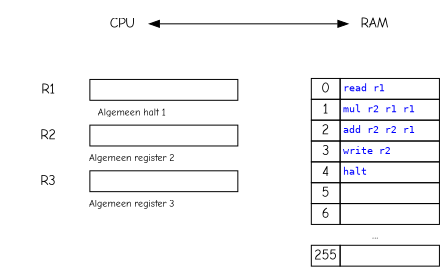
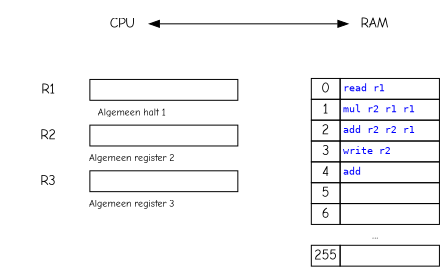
(356, 172) -> (353, 172)
